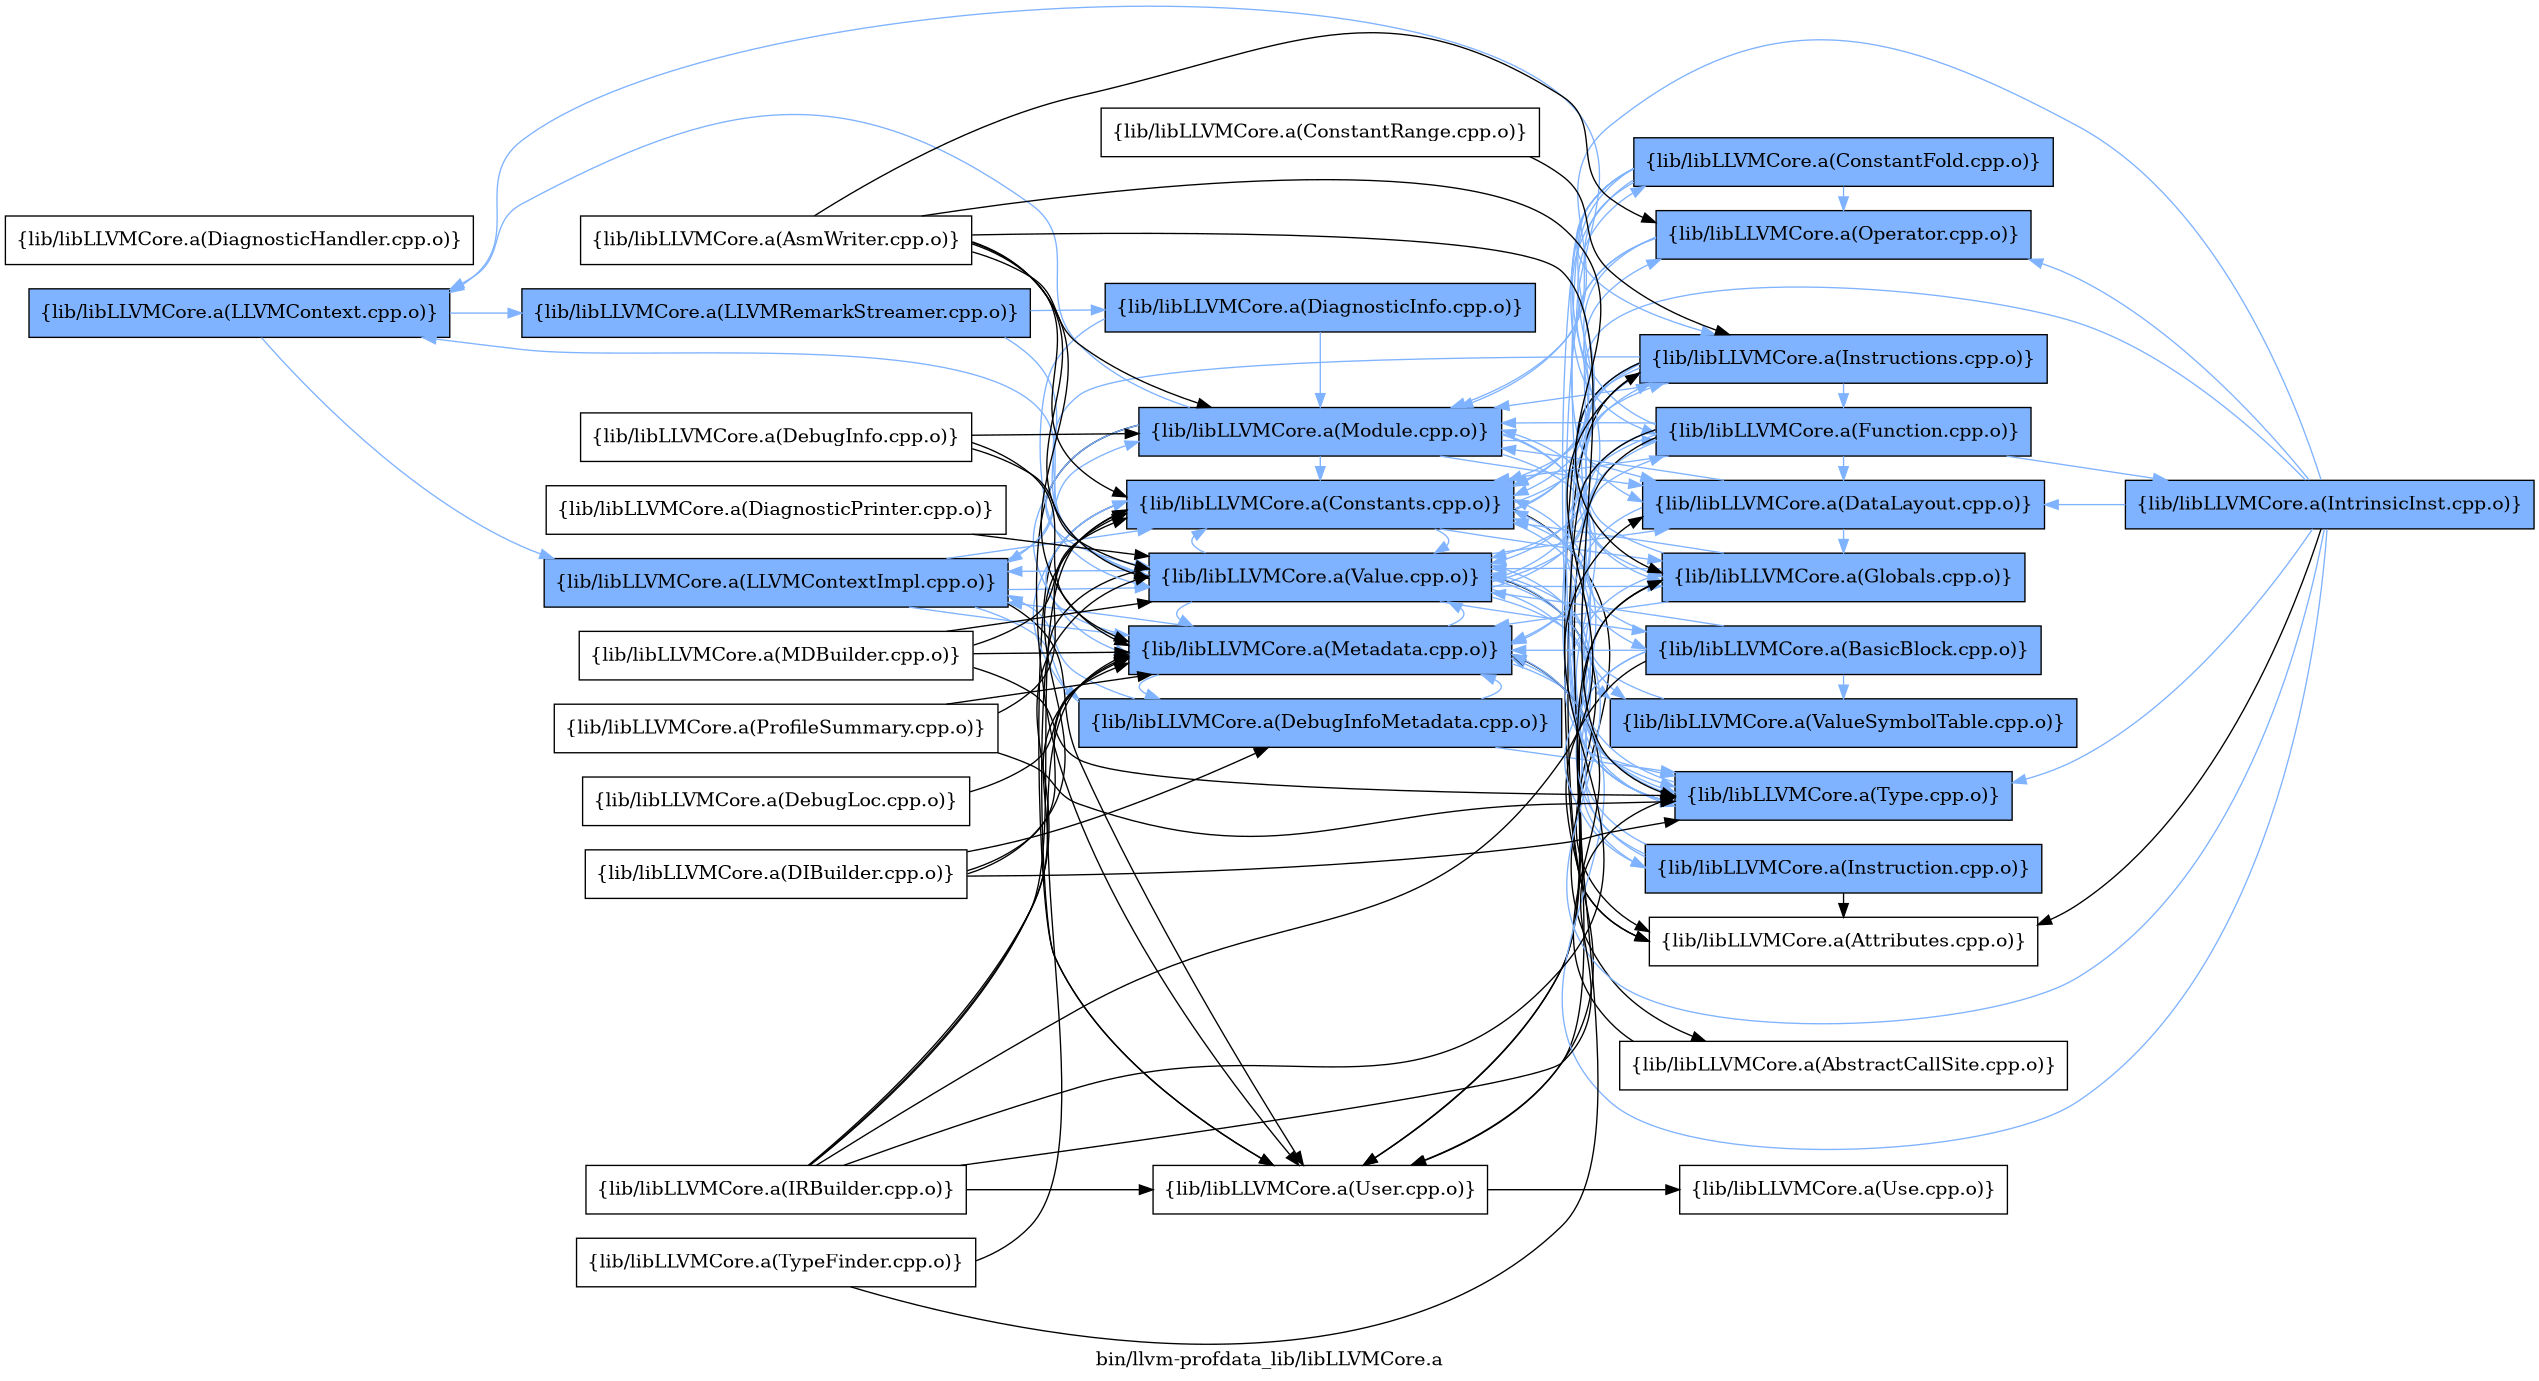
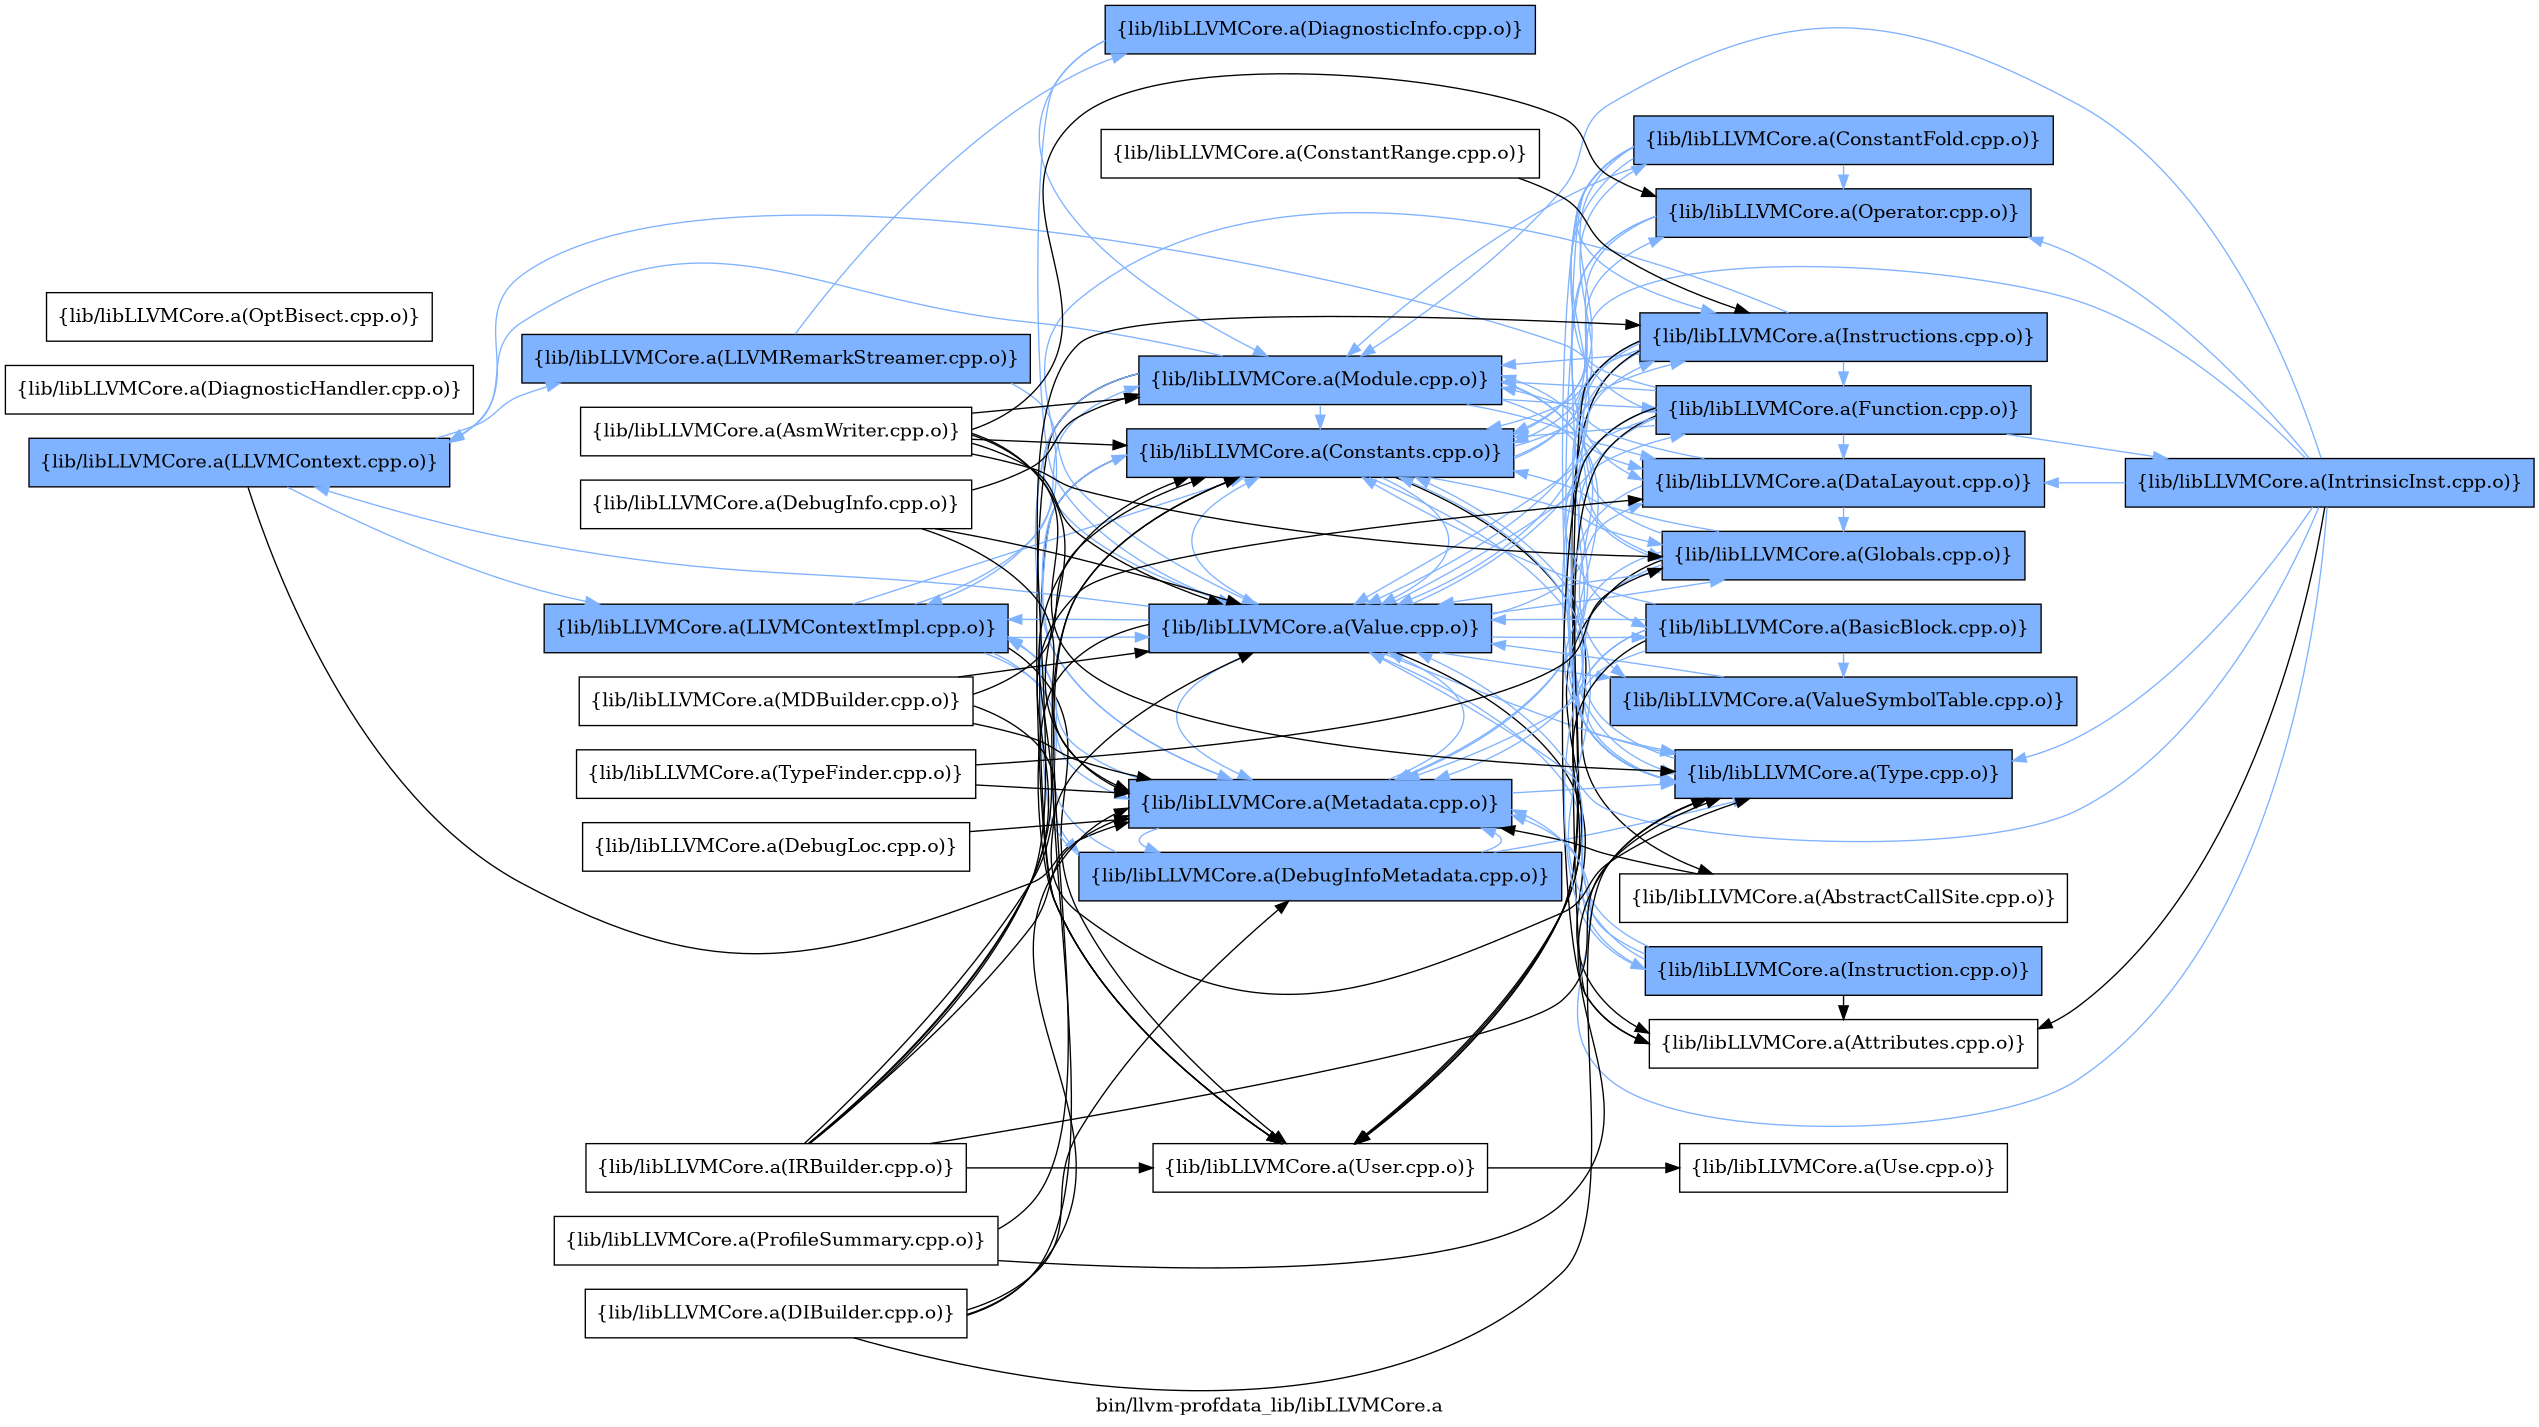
none -> (239, 317)
(776, 510) -> none
(1013, 694) -> (587, 915)
